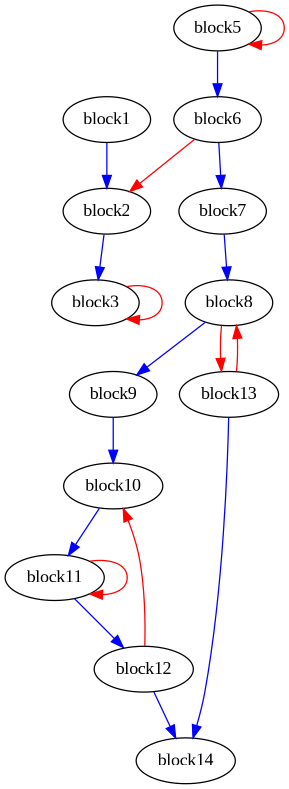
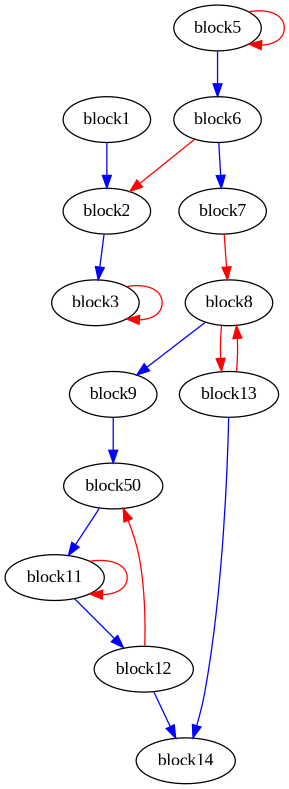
(225, 251) -> (225, 251)
(113, 486) -> (113, 486)
